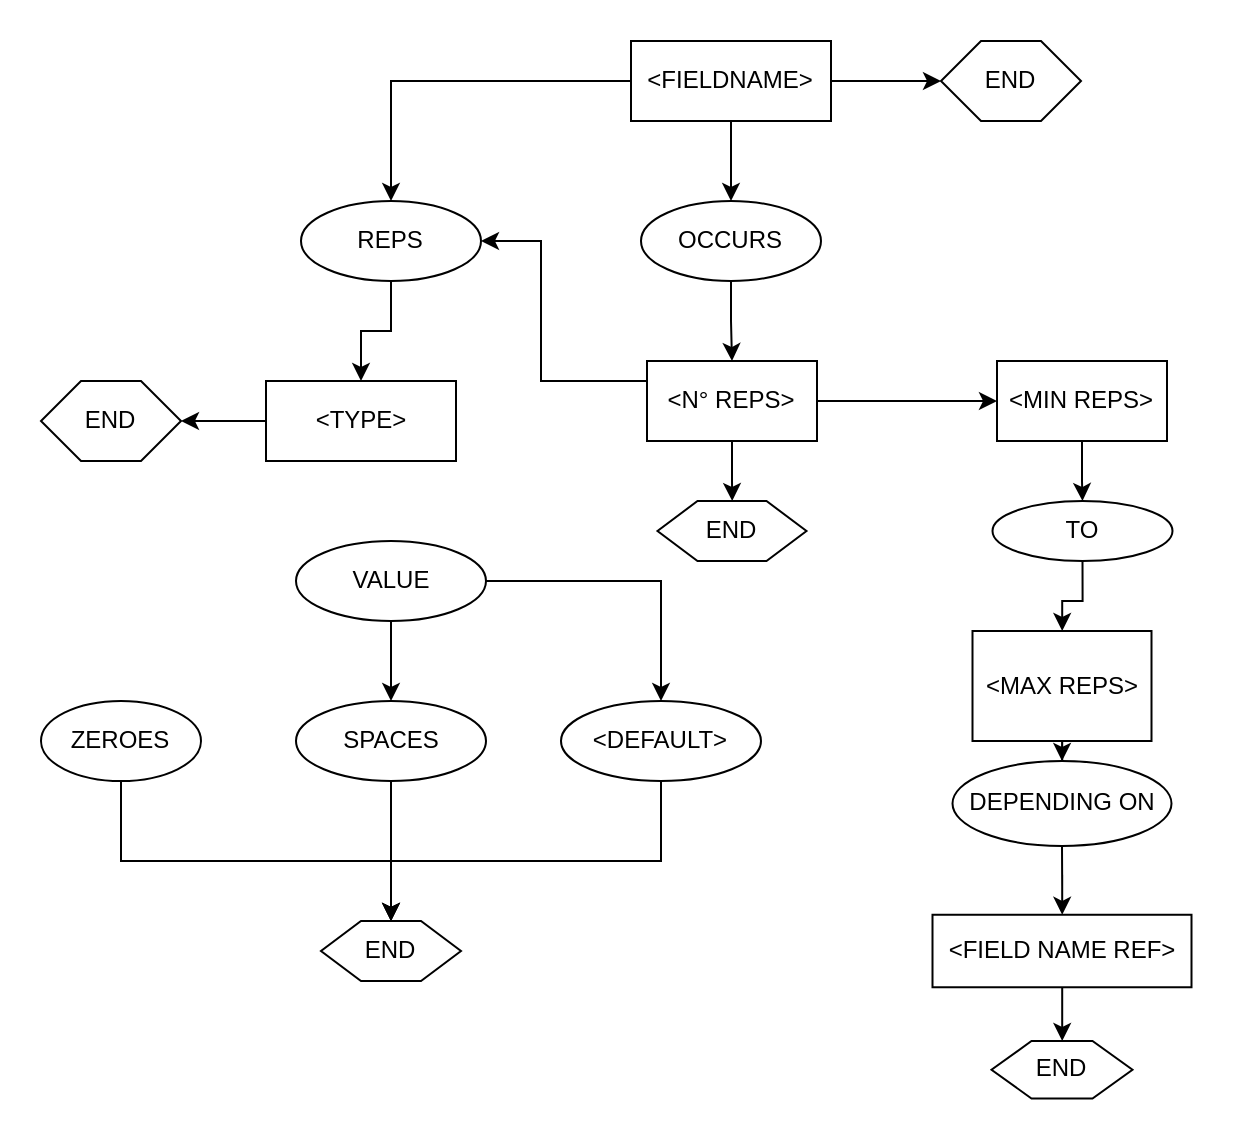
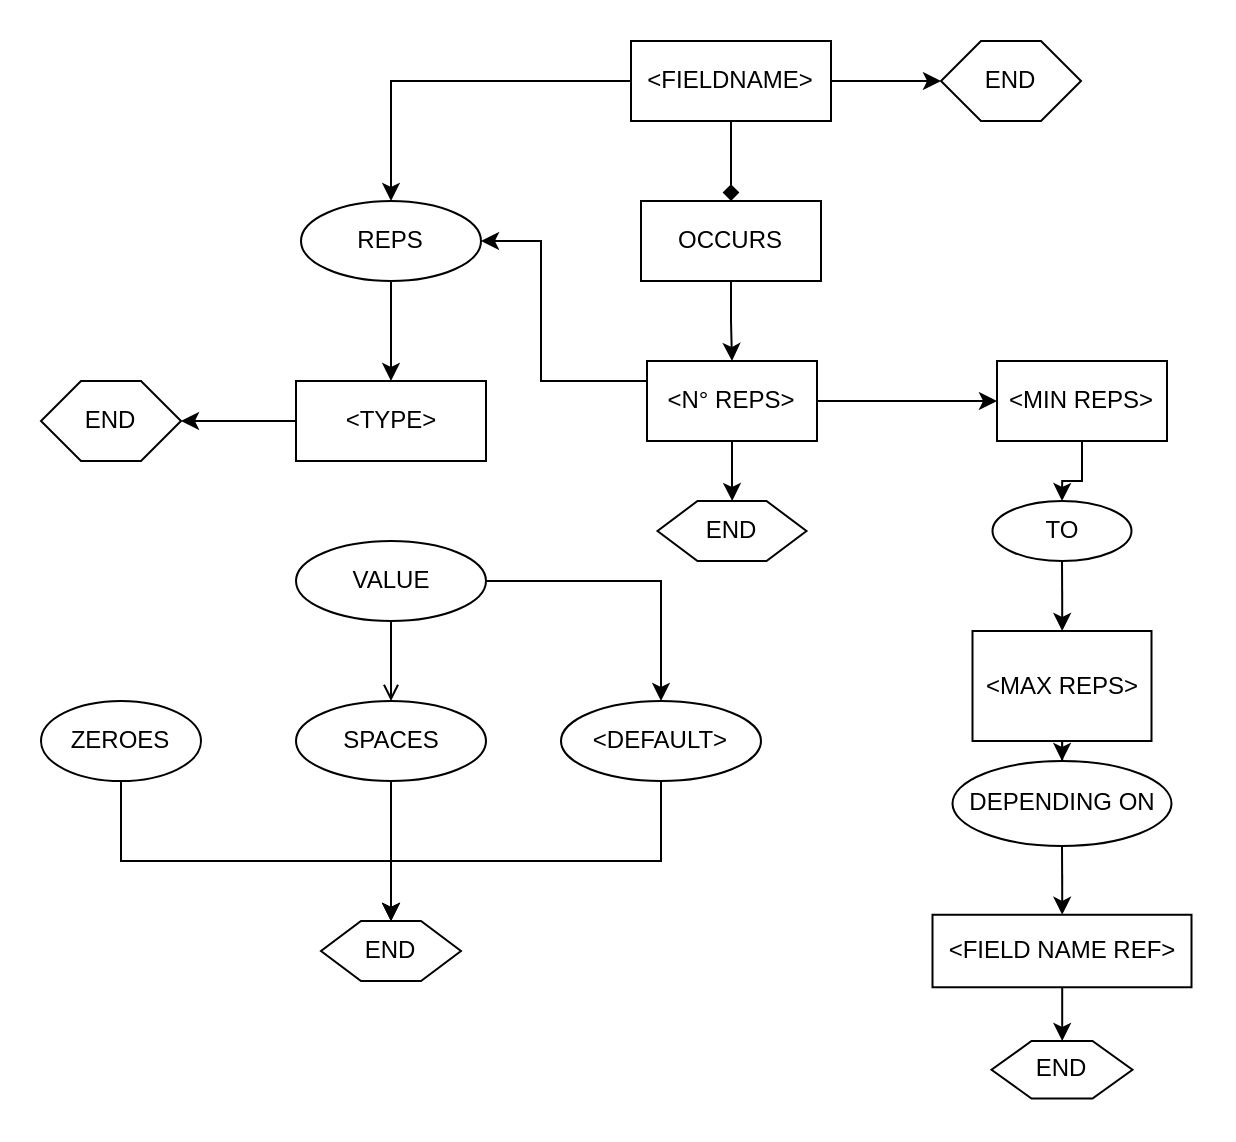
(731, 186) -> (731, 185)
(731, 241) -> (731, 241)
(361, 421) -> (391, 421)
(1083, 531) -> (1062, 531)
(391, 686) -> (391, 688)
